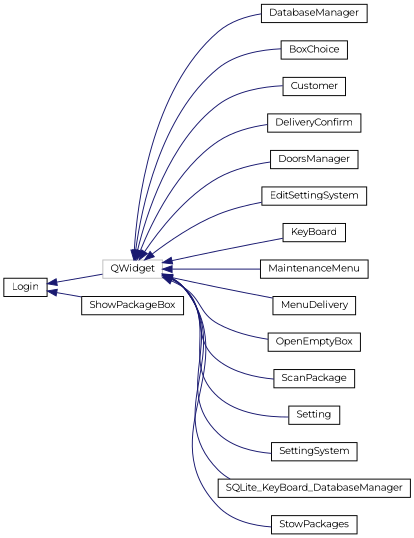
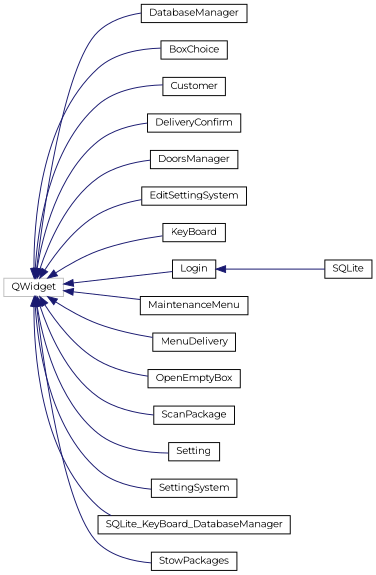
(80, 278) -> (123, 277)
(133, 306) -> (348, 269)
